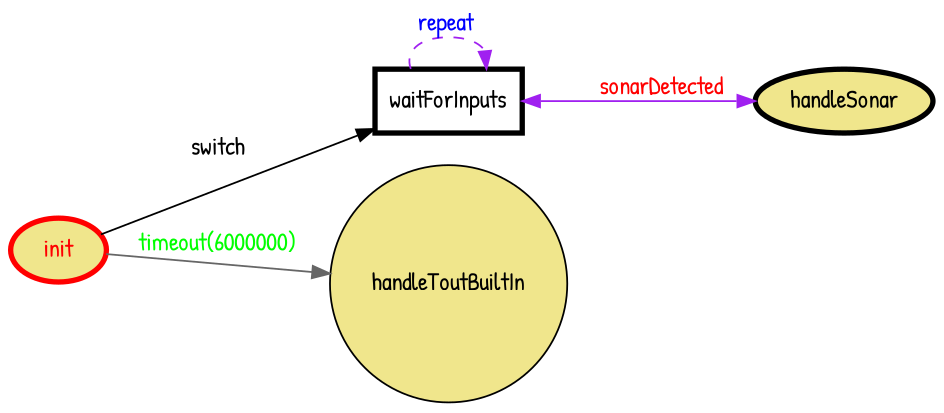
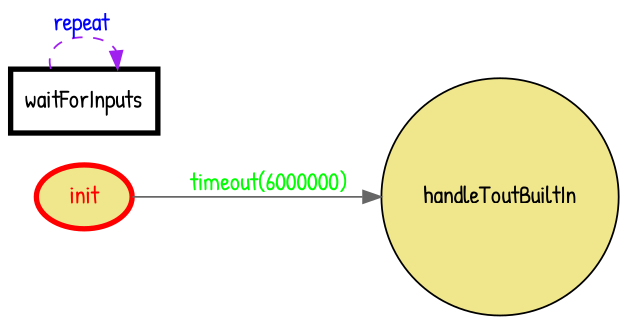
(844, 101) -> none
(229, 185) -> none
